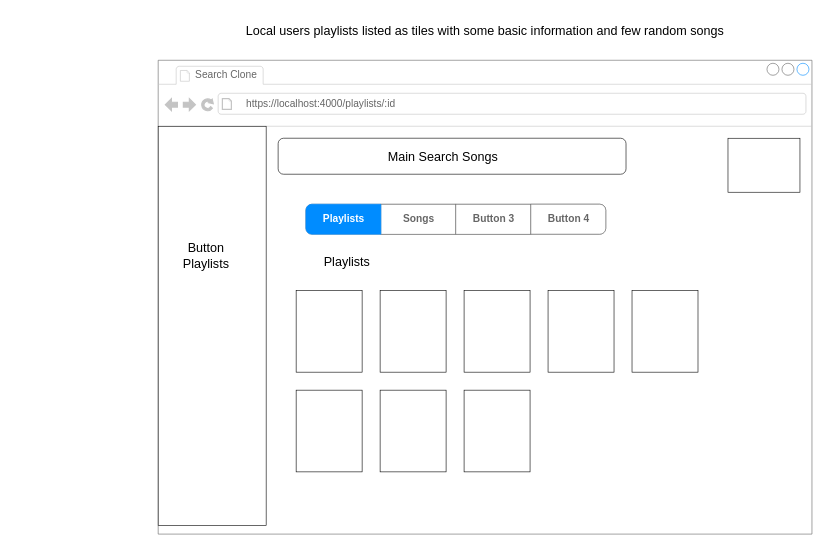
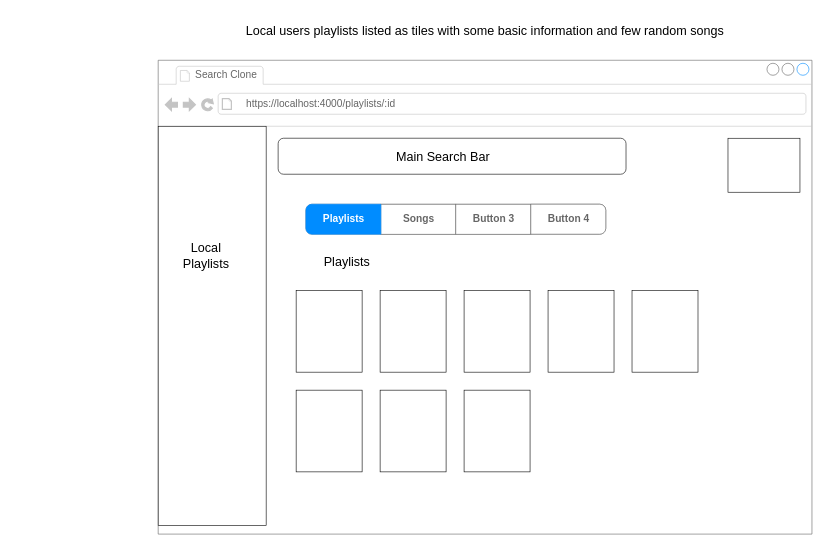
(443, 156) -> (443, 156)
(206, 255) -> (206, 255)
